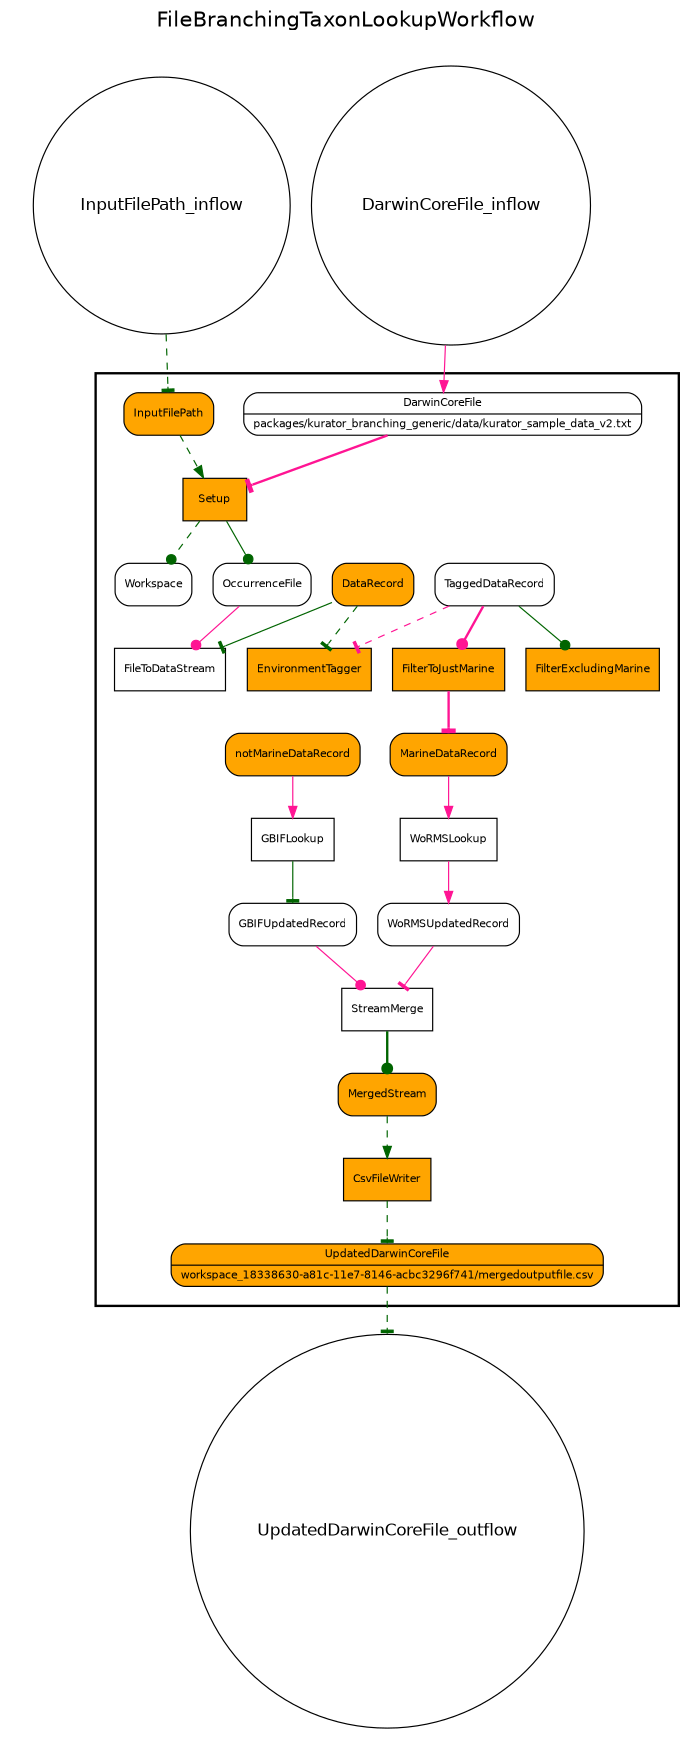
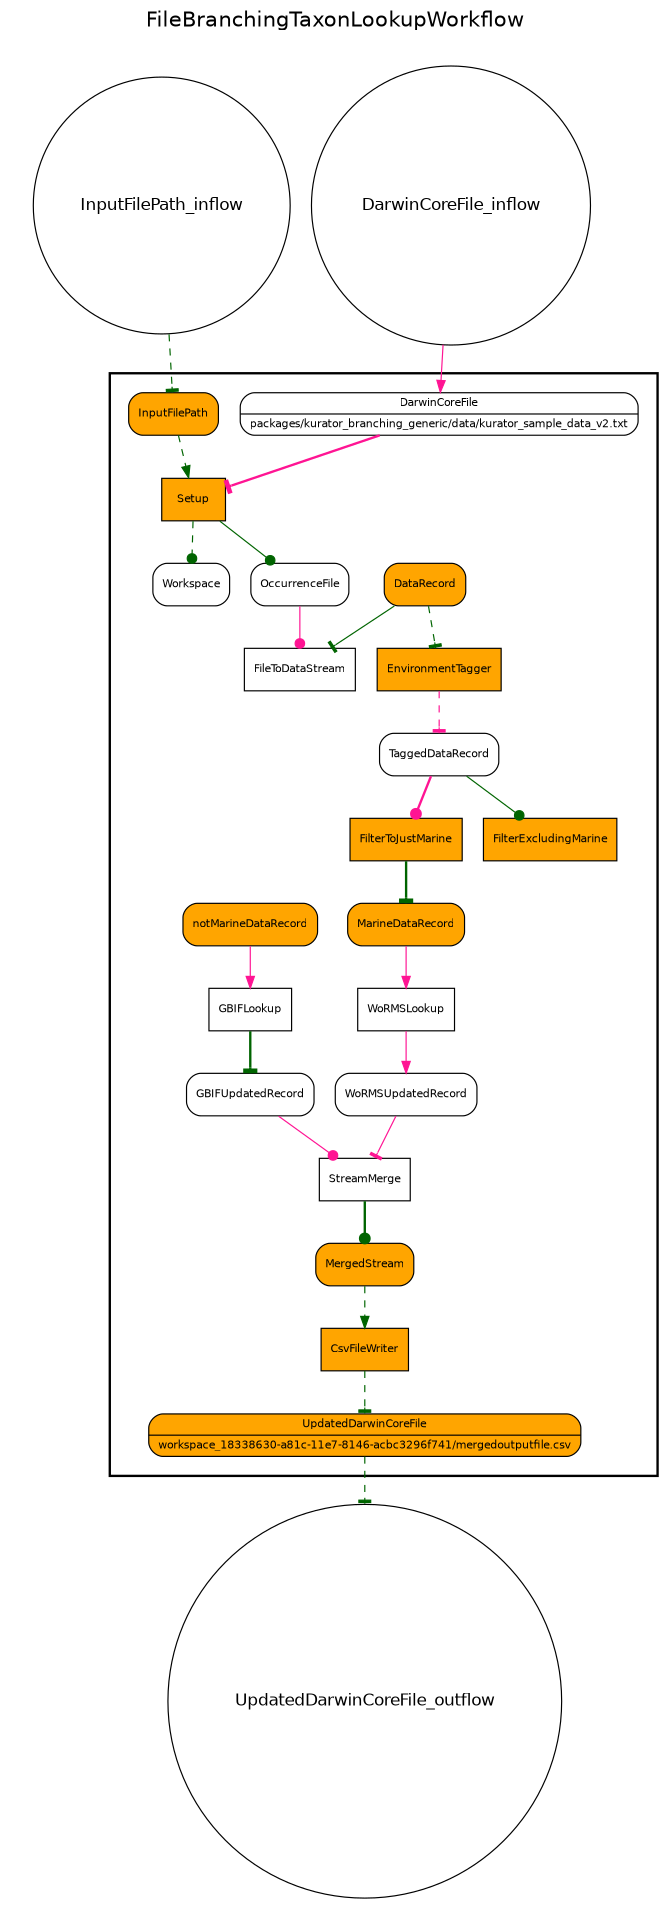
(405, 626) -> (439, 709)
(449, 709) -> (406, 879)
(293, 879) -> (250, 1049)
